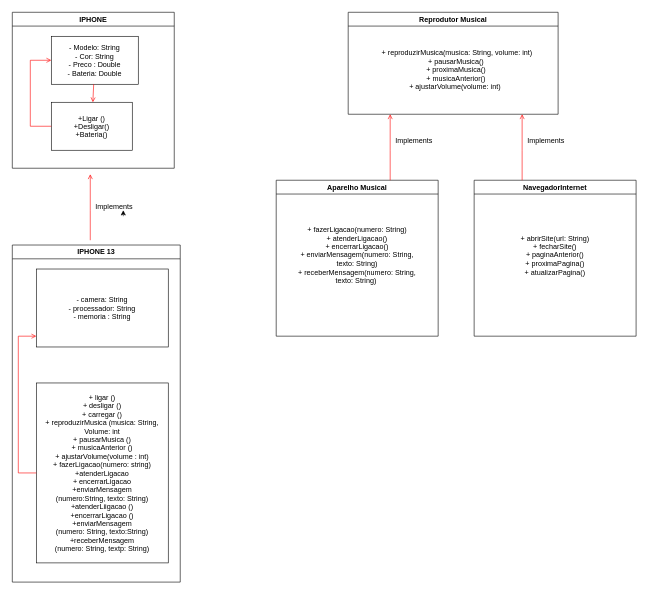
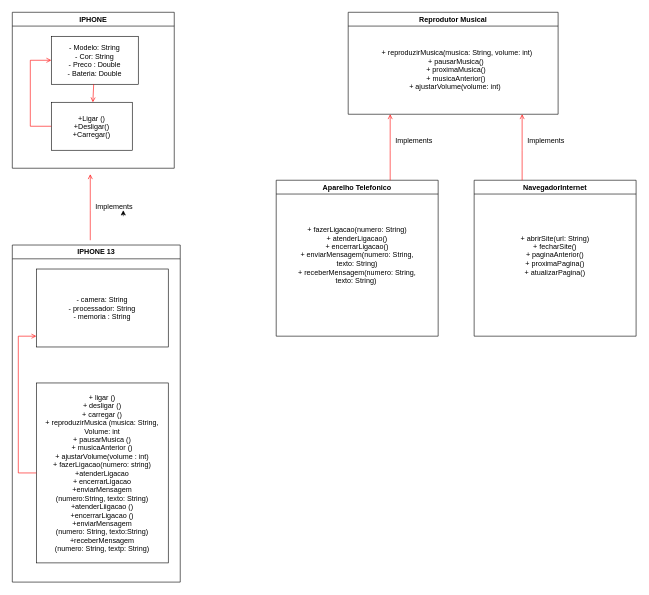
(92, 118) -> (92, 118)
(357, 188) -> (357, 188)
